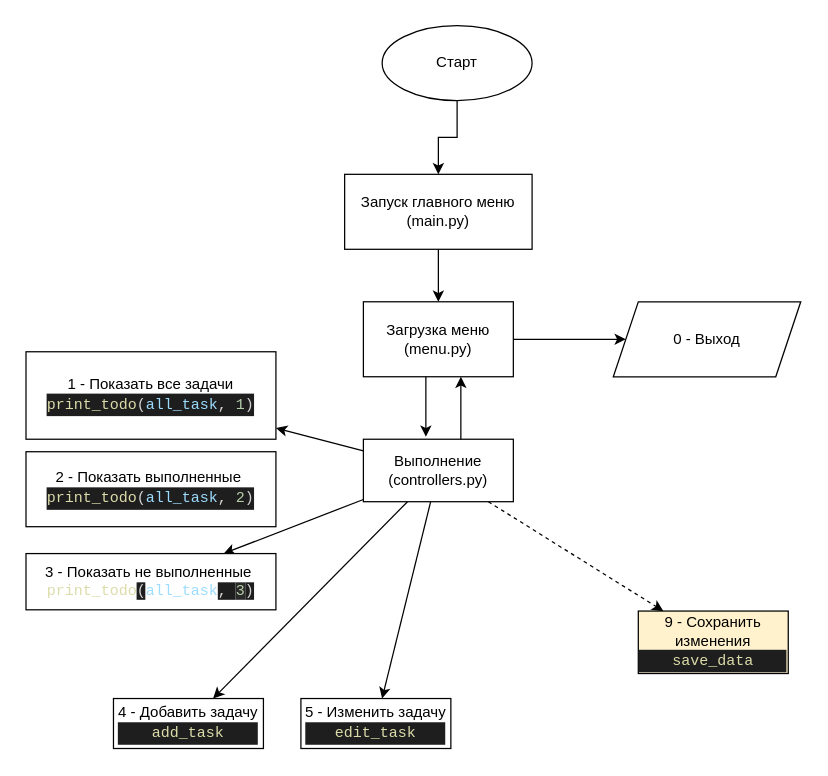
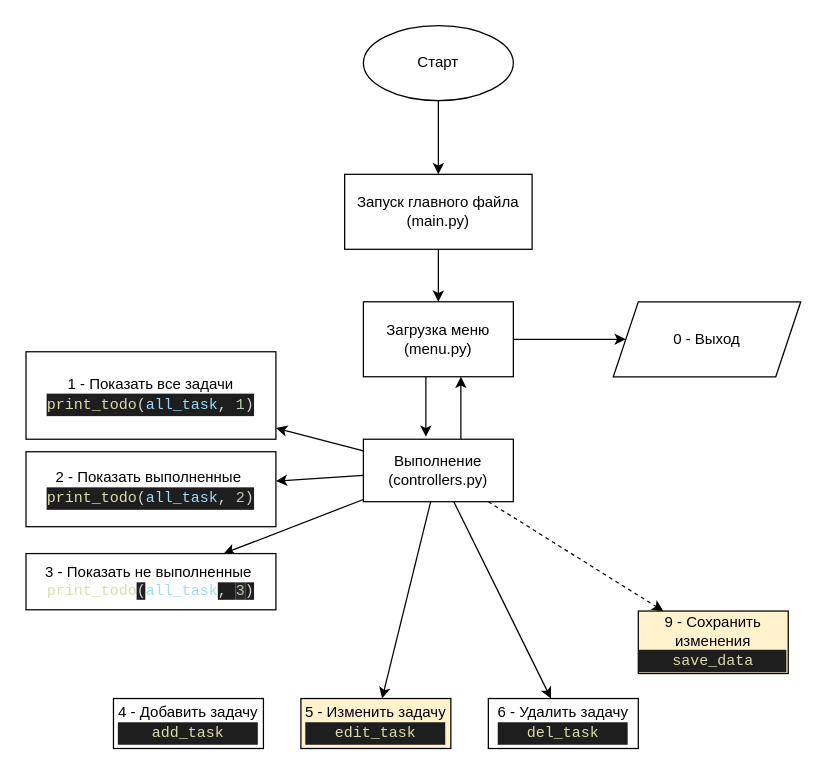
(457, 63) -> (438, 63)
(438, 212) -> (438, 212)
none -> (324, 478)
none -> (500, 596)
(313, 597) -> none
(376, 724) -> (376, 724)
none -> (563, 724)
